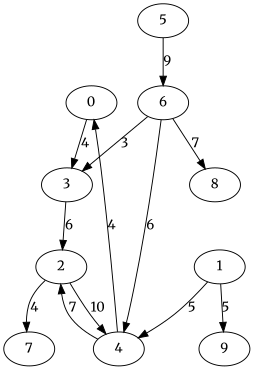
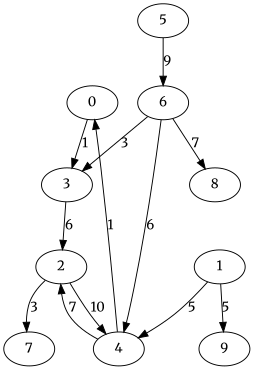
(85, 144) -> (85, 144)
(112, 226) -> (111, 226)
(34, 308) -> (34, 308)
